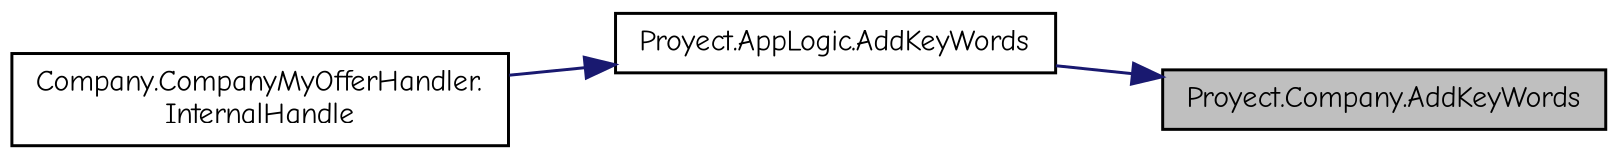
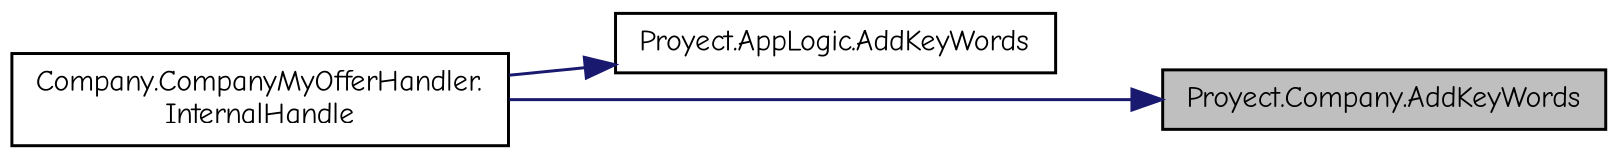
(1094, 70) -> (820, 100)
